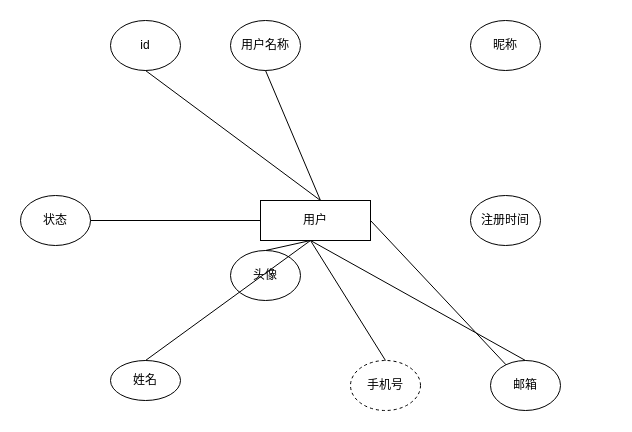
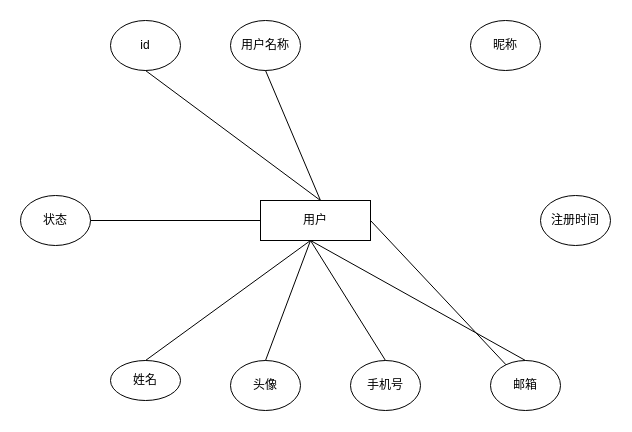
(506, 221) -> (576, 221)
(266, 276) -> (266, 386)
(386, 386) -> (386, 386)
